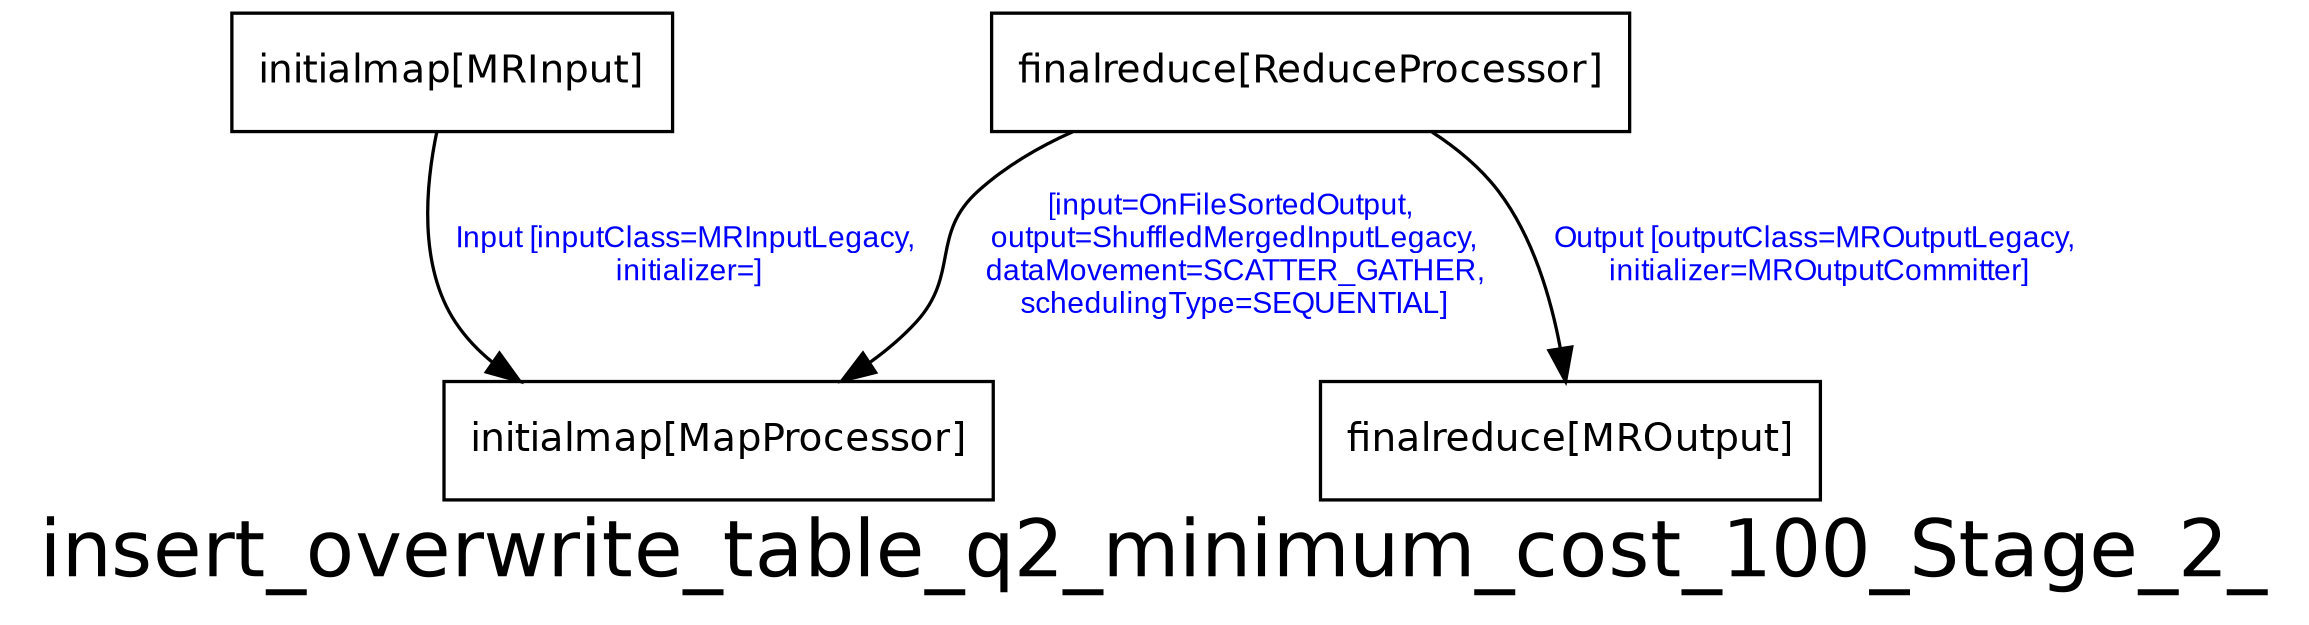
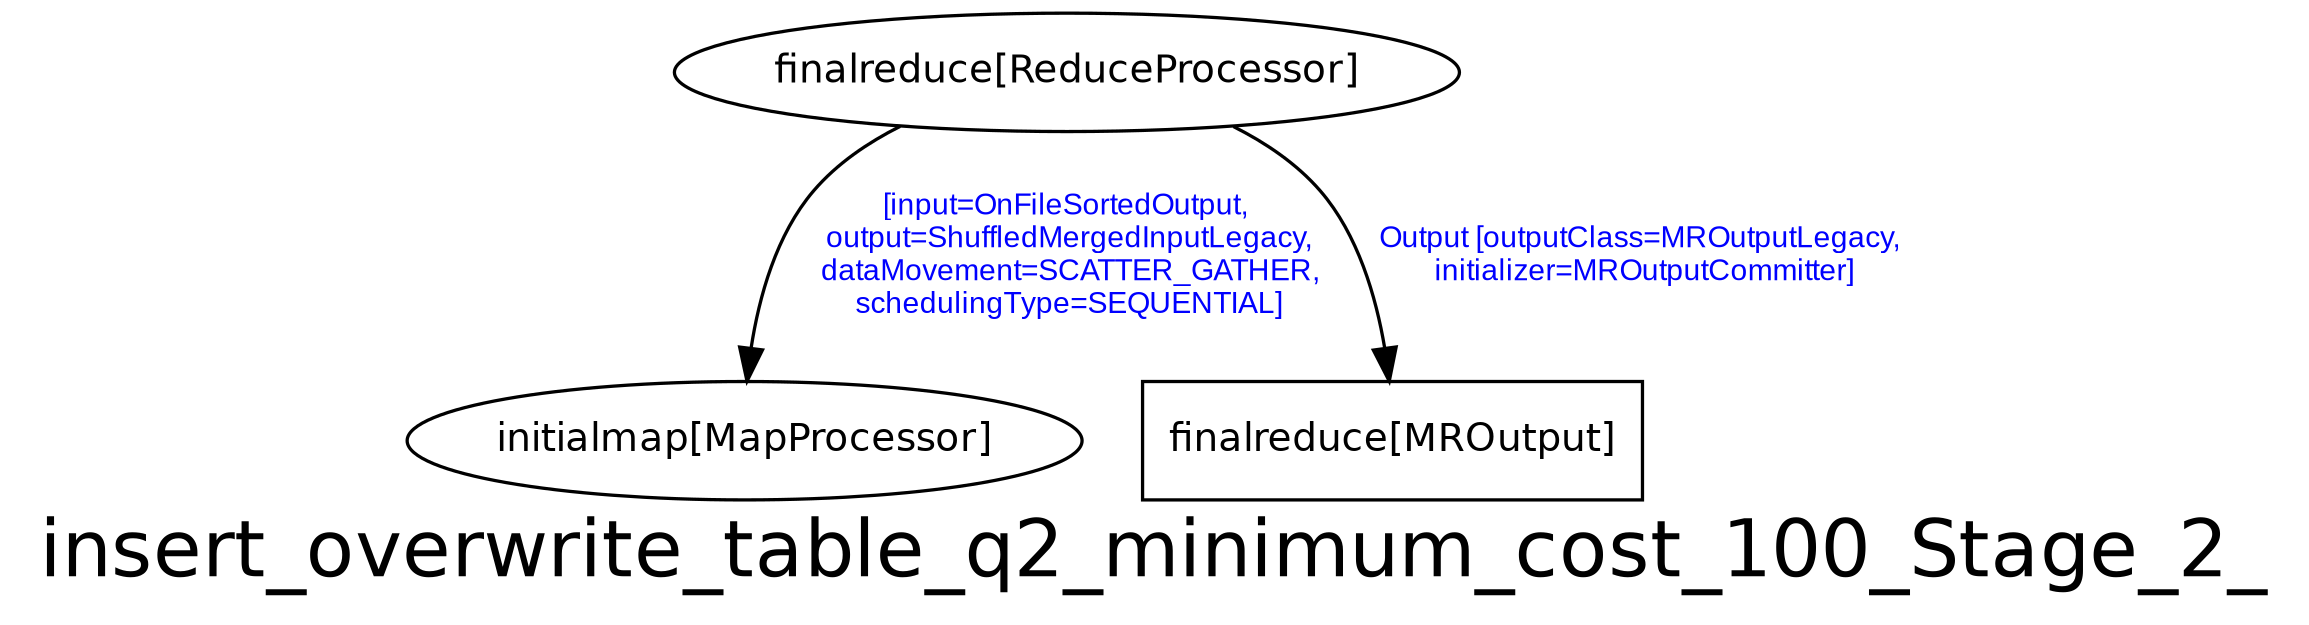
(452, 72) -> none
(1311, 72) -> (1067, 72)
(719, 441) -> (745, 441)
